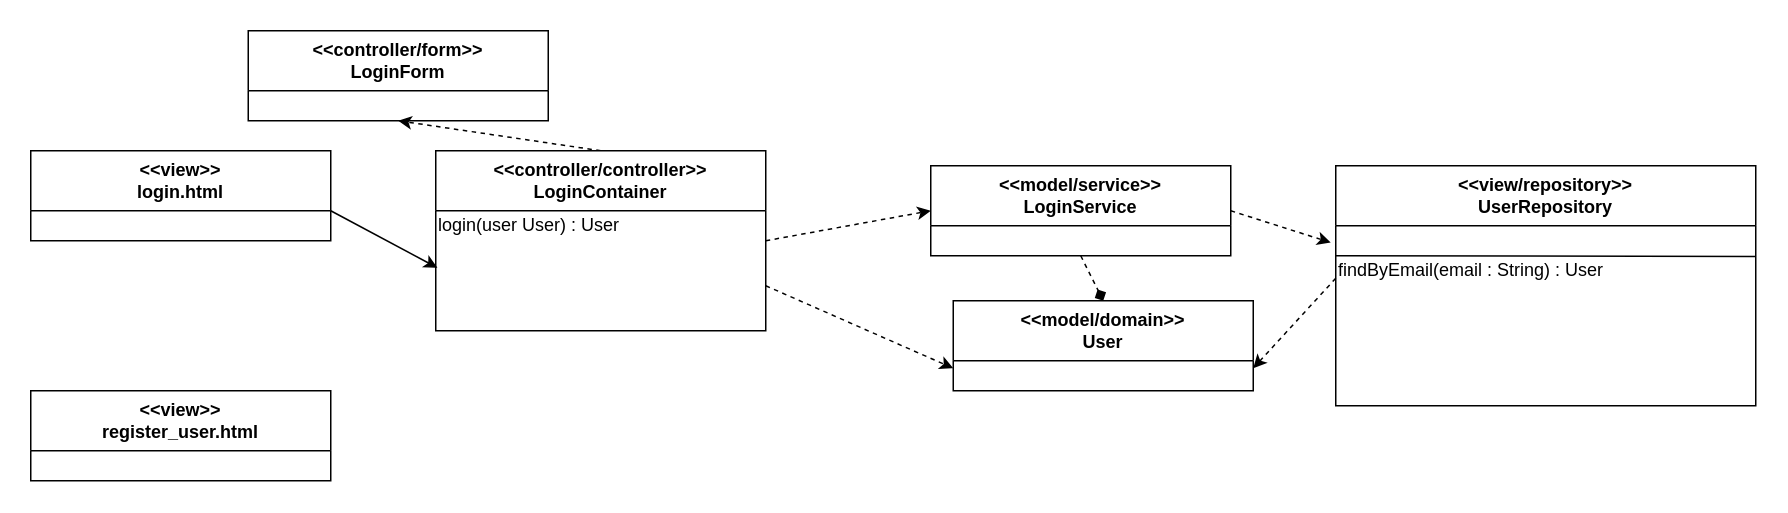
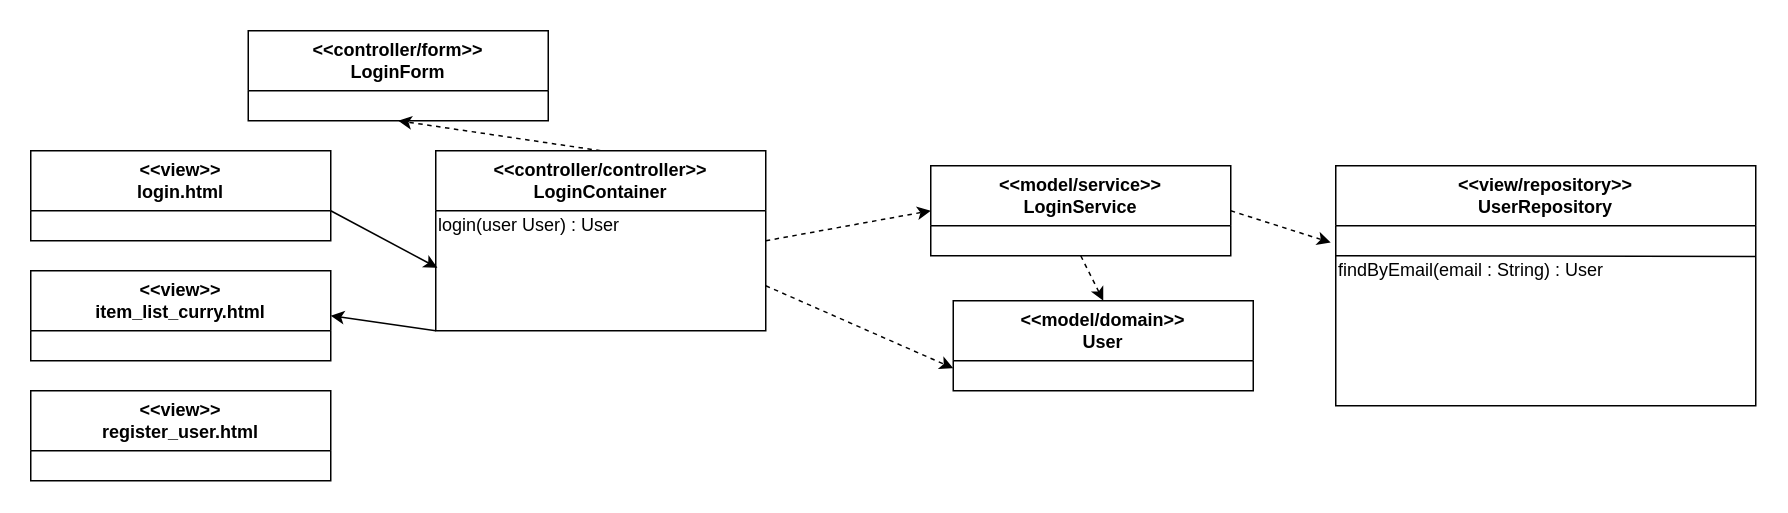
(1098, 290) -> (1098, 290)
none -> (181, 316)
(1296, 321) -> none
none -> (387, 324)
